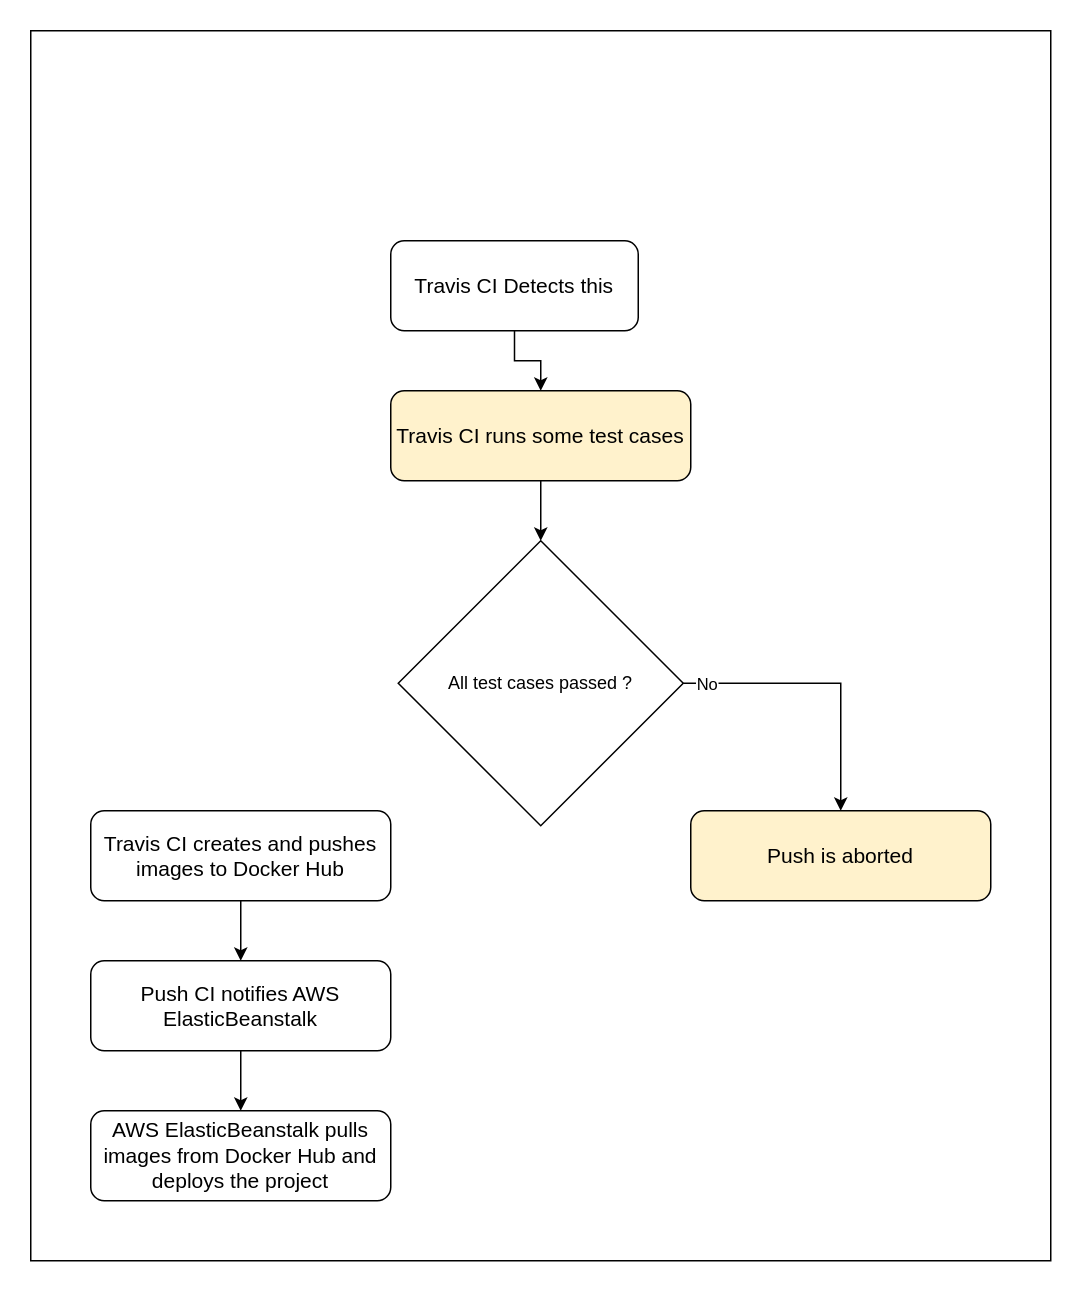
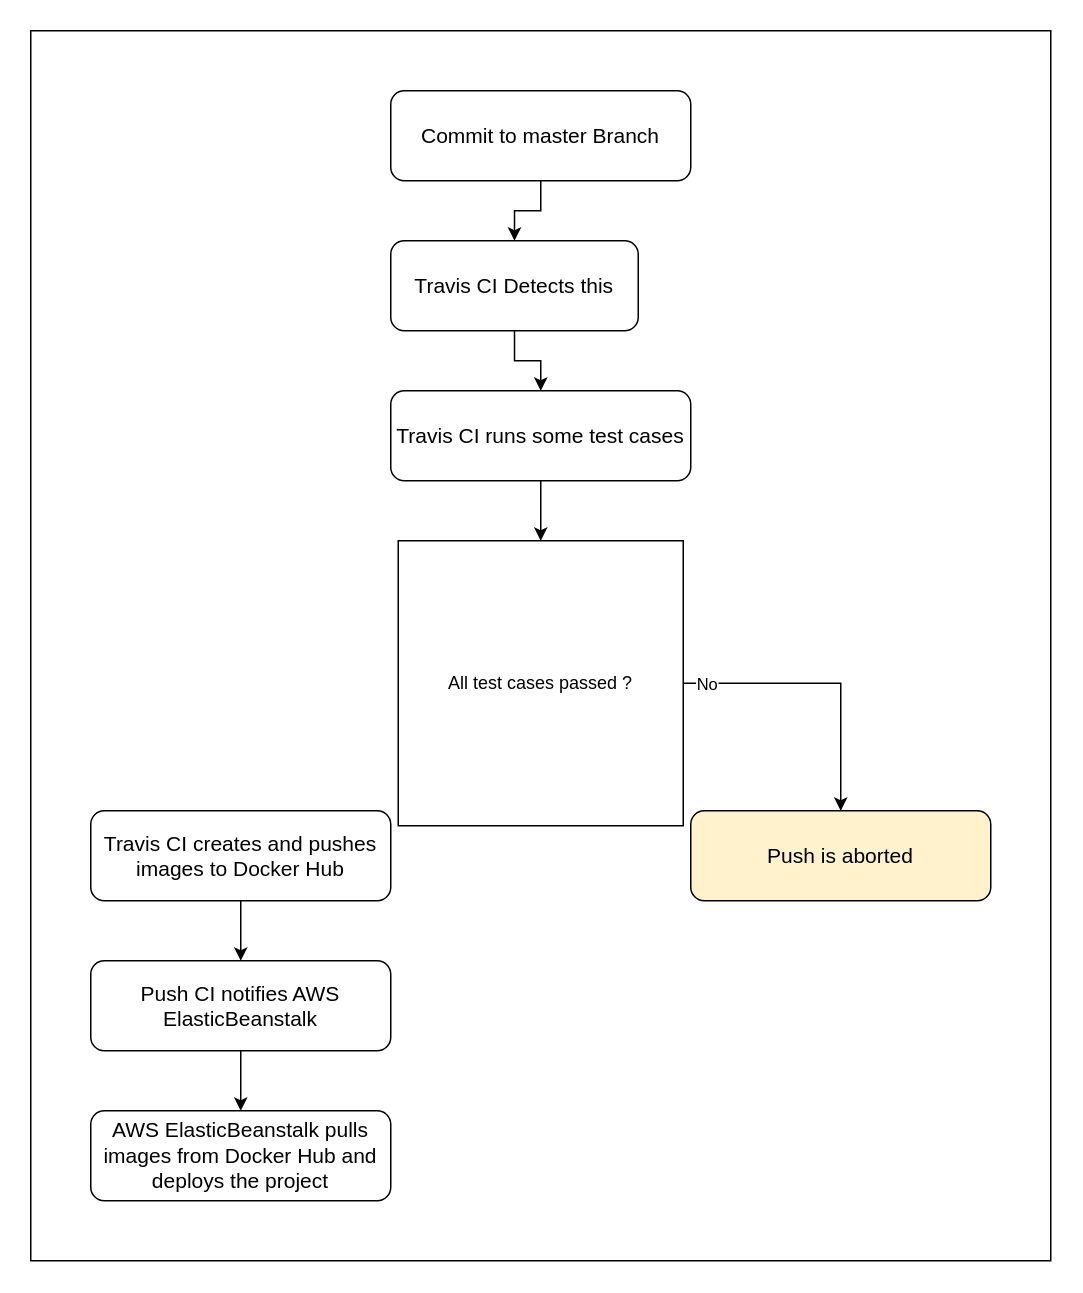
none -> (541, 136)
none -> (533, 211)
(541, 436) -> (541, 436)
(541, 683) -> (541, 683)
